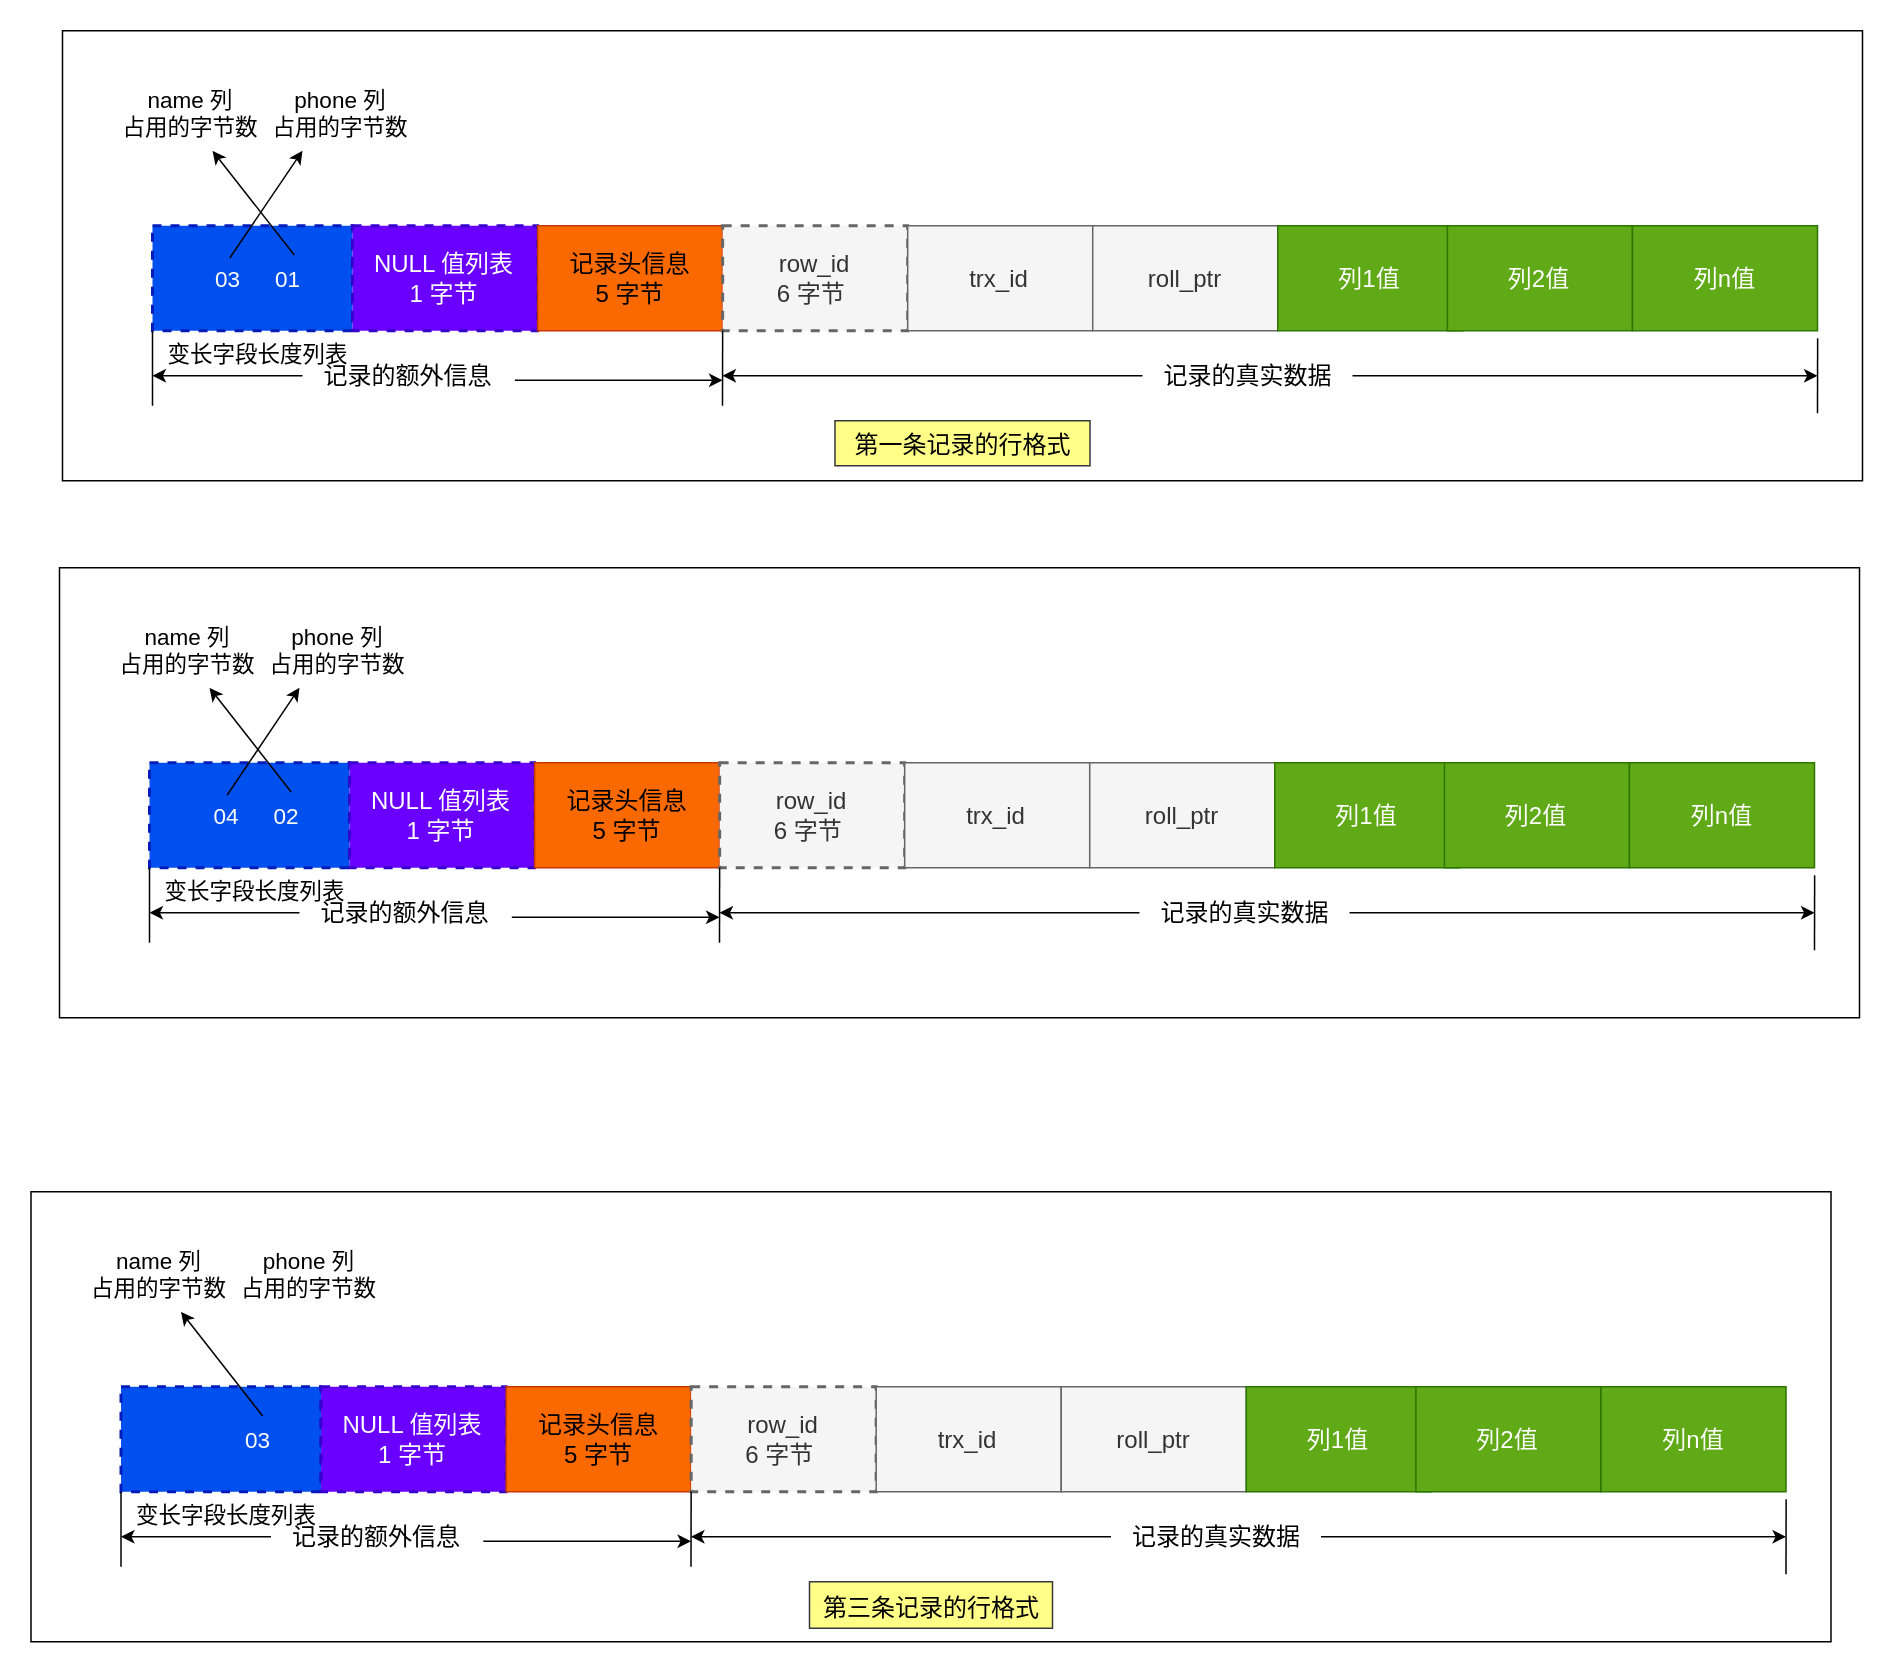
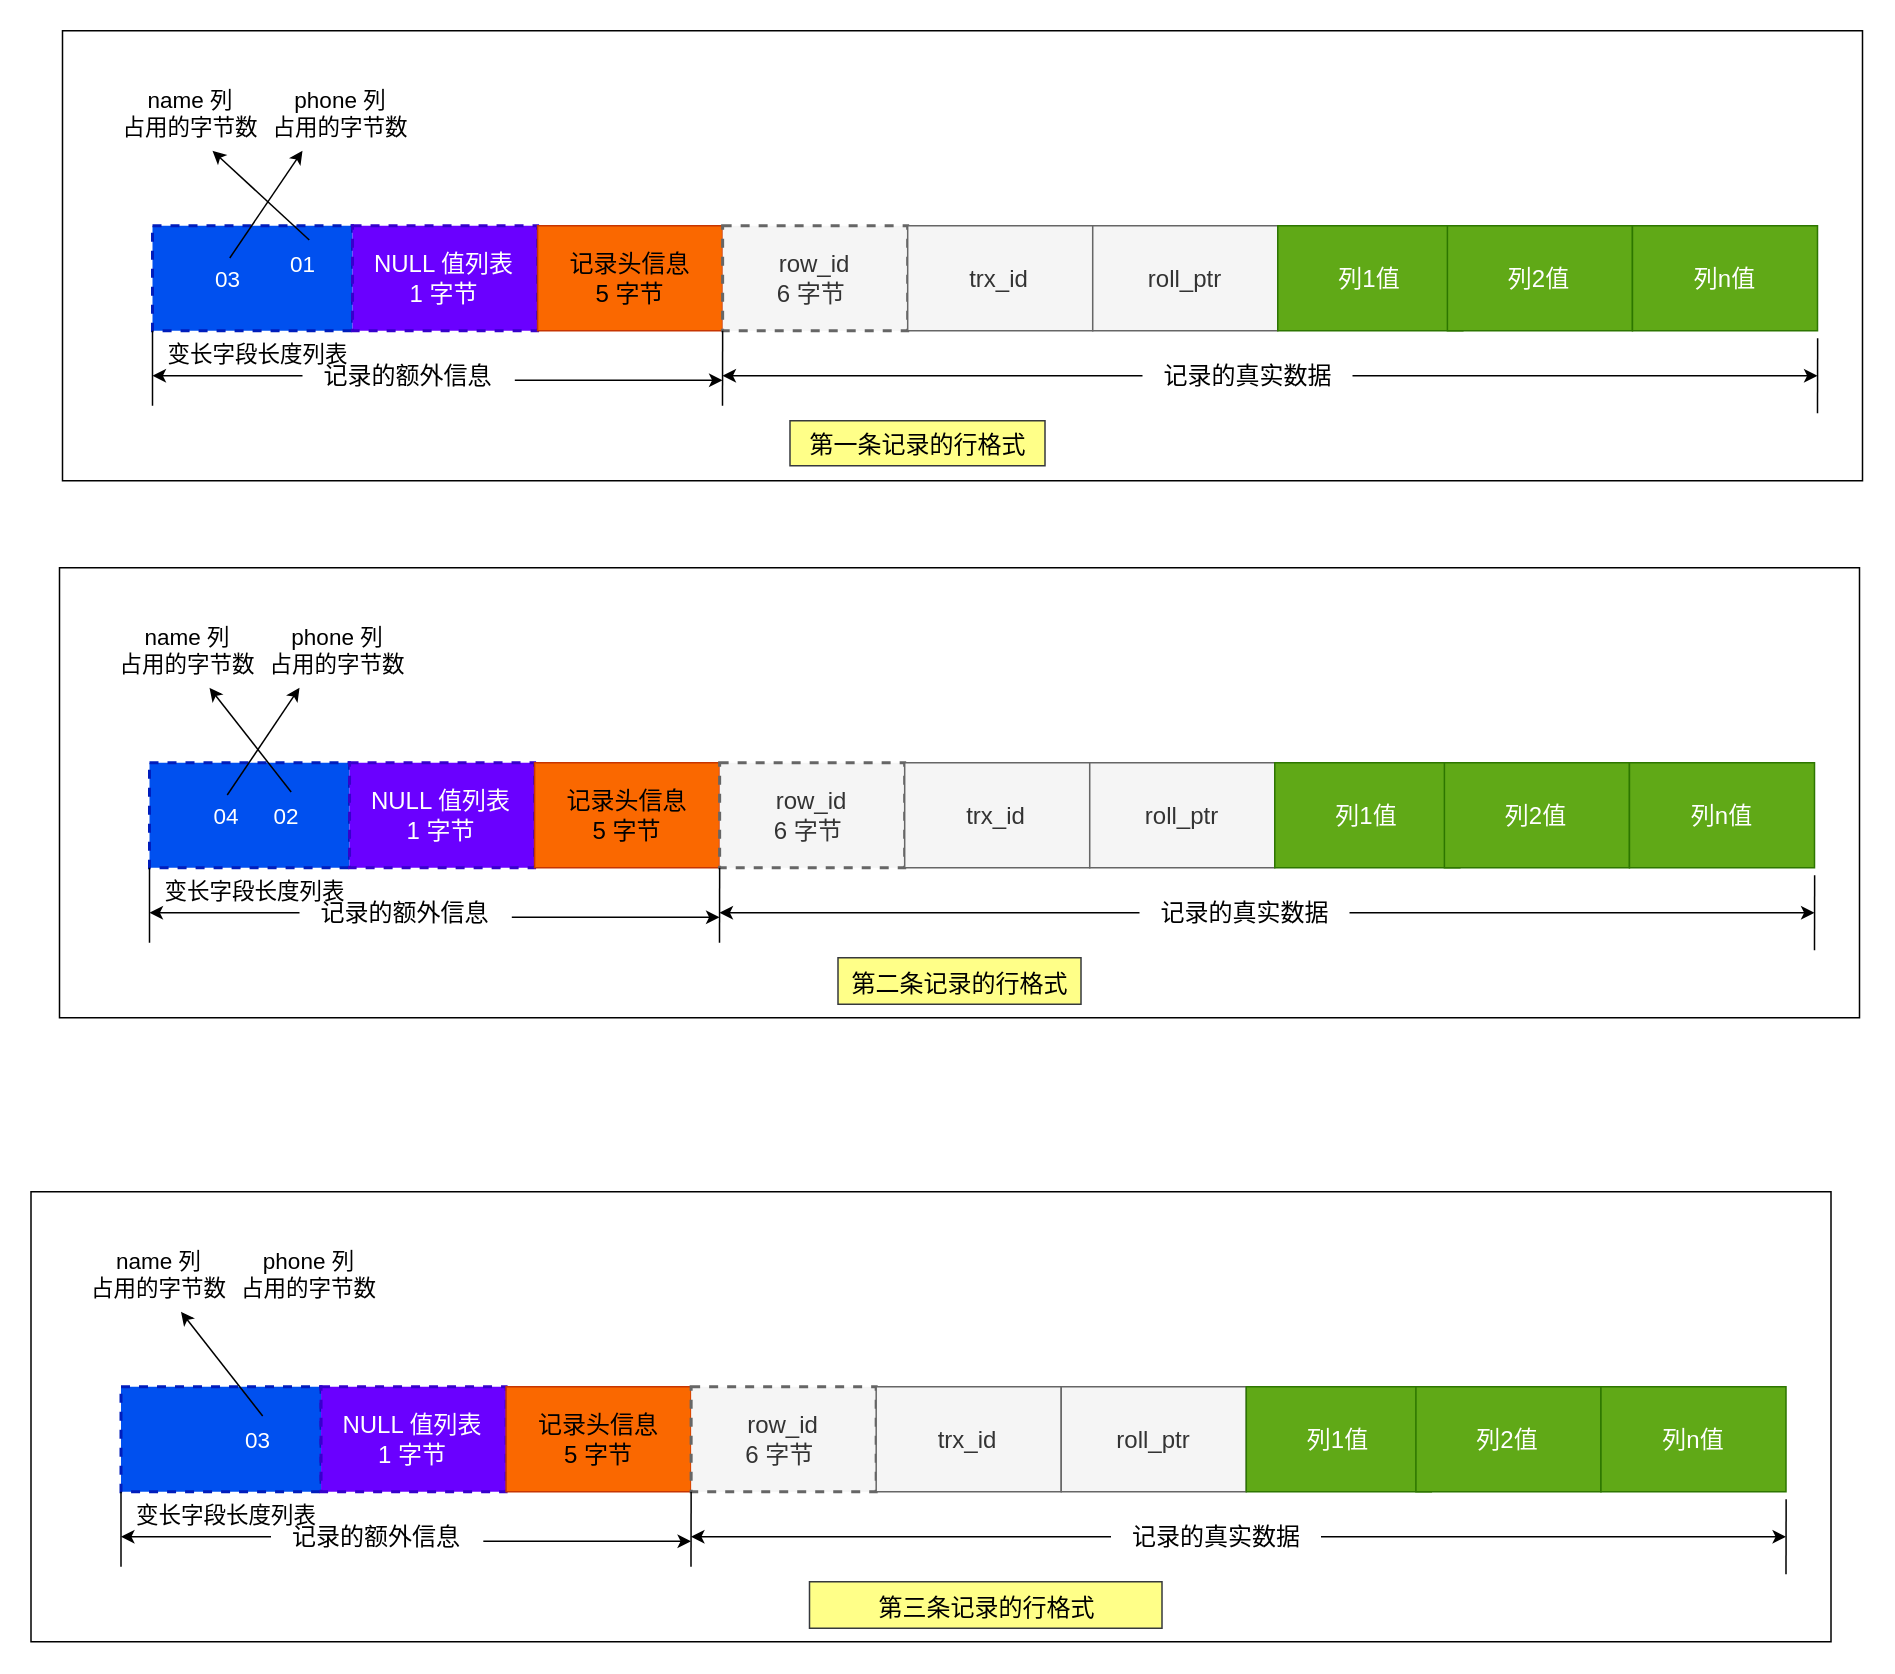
(287, 278) -> (302, 263)
(962, 443) -> (917, 443)
none -> (959, 981)
(931, 1605) -> (986, 1605)
